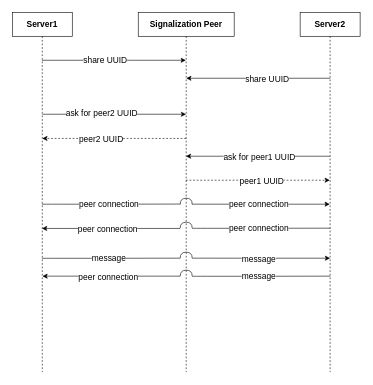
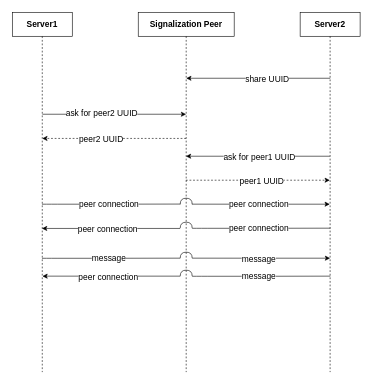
(104, 60) -> none
